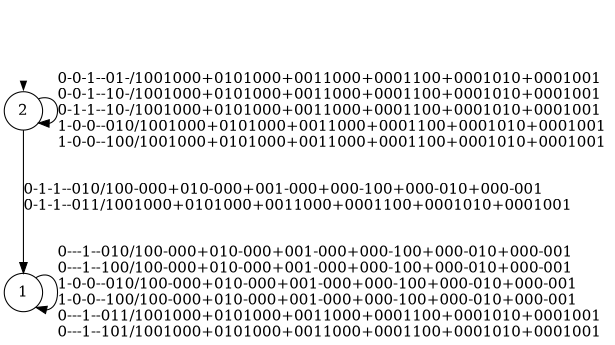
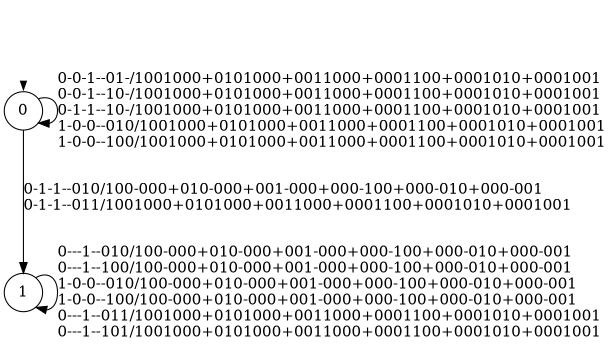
(23, 111) -> (23, 111)
